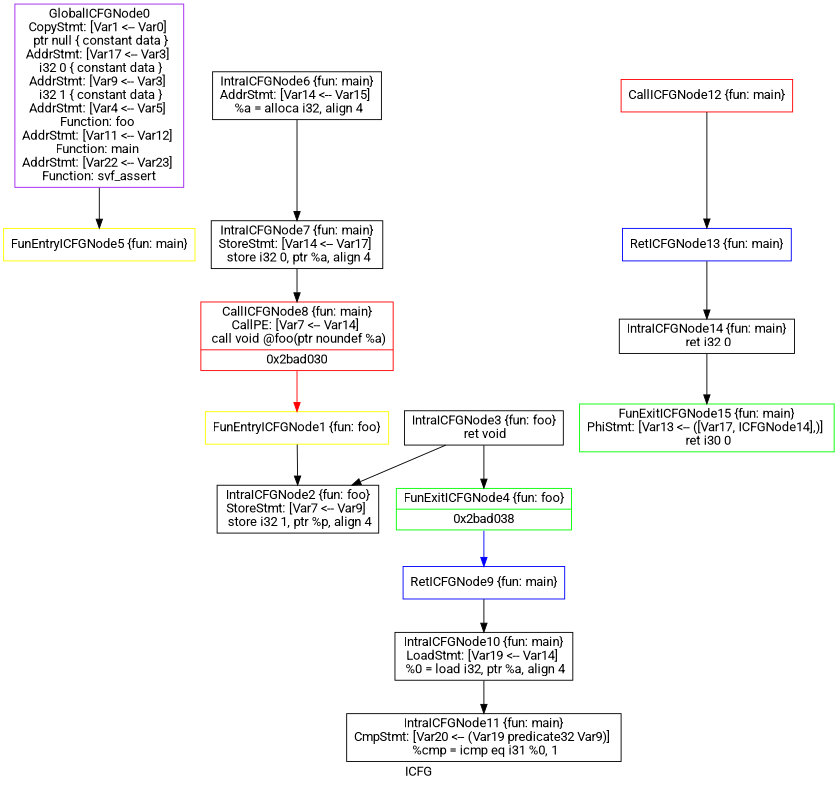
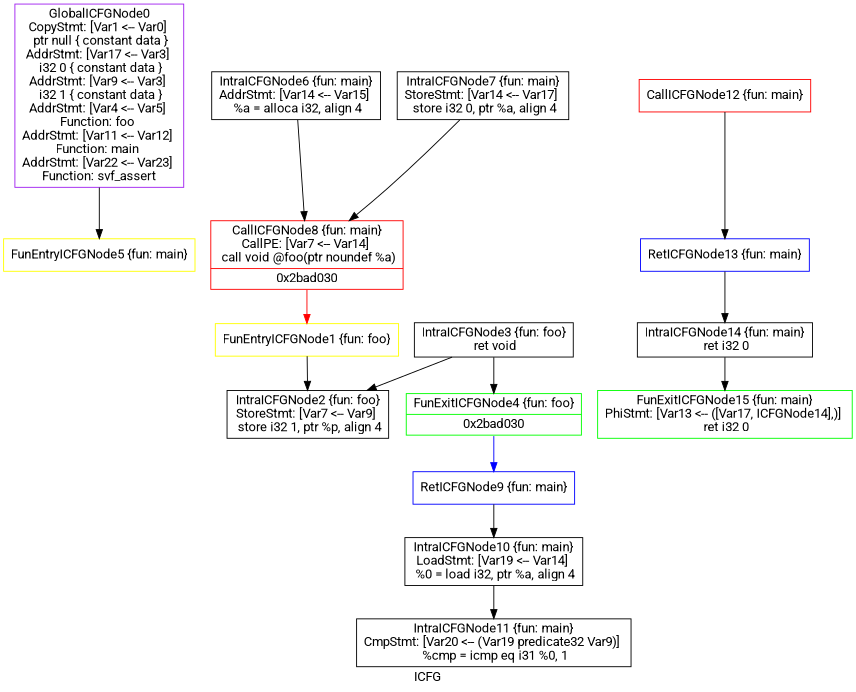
(297, 166) -> (301, 166)
(707, 441) -> (725, 427)
(484, 519) -> (494, 424)
